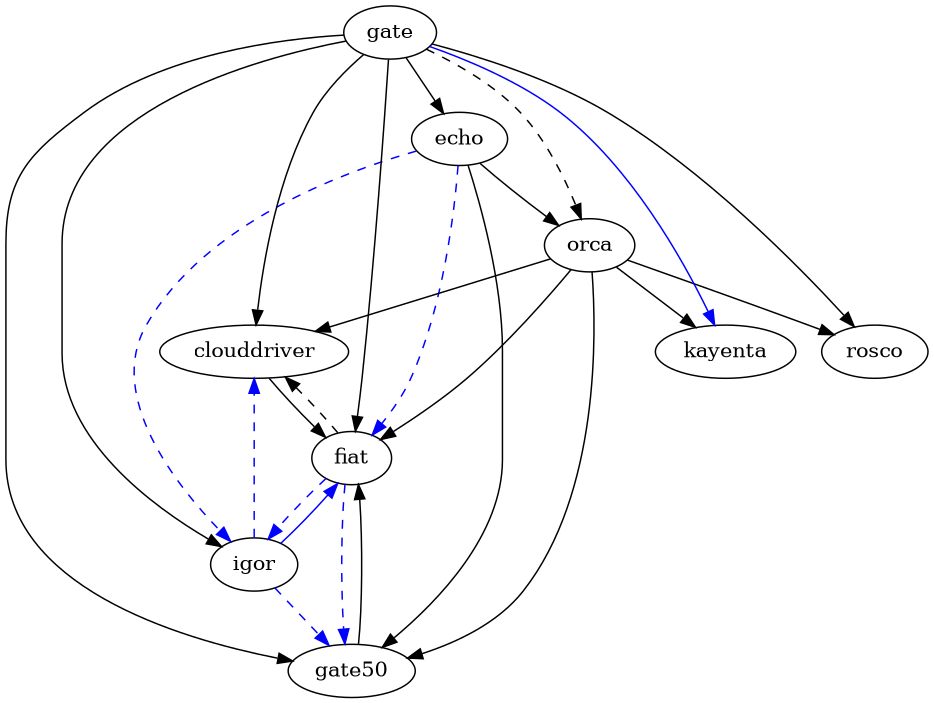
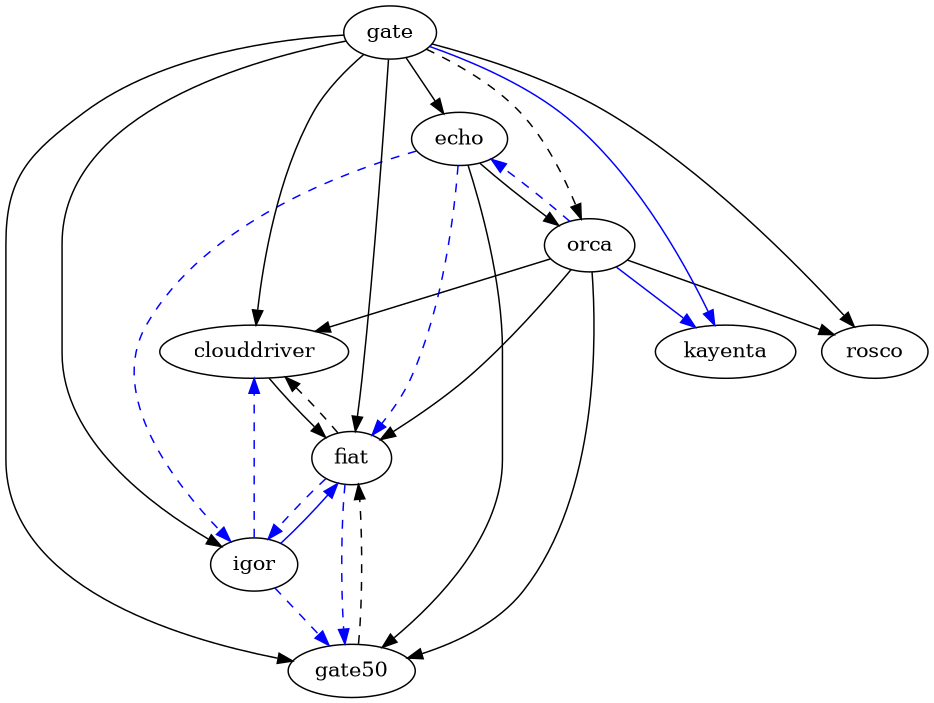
none -> (537, 194)
(650, 293) -> (650, 293)
(362, 572) -> (362, 572)
